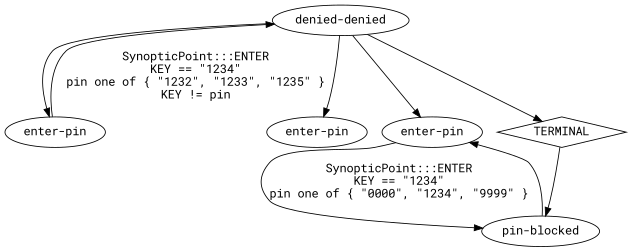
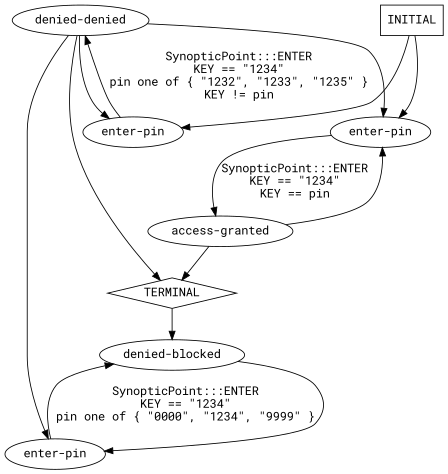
none -> (412, 20)
none -> (220, 231)
(541, 231) -> (172, 355)
